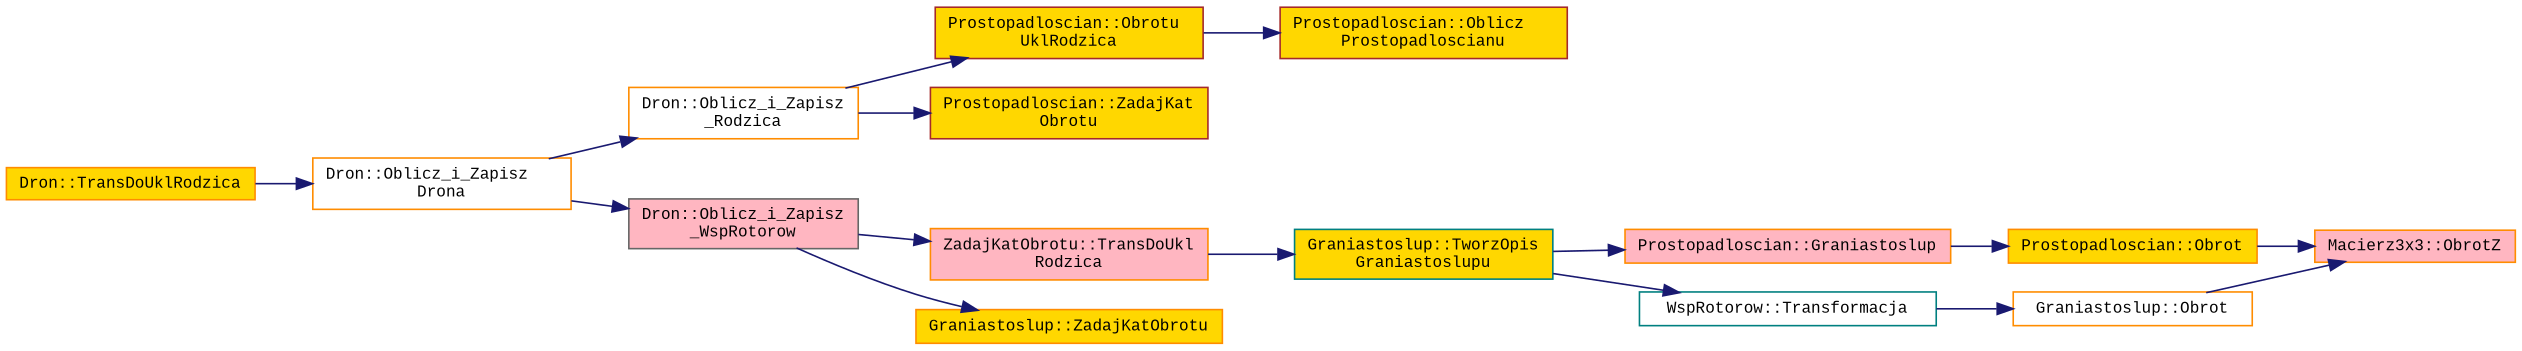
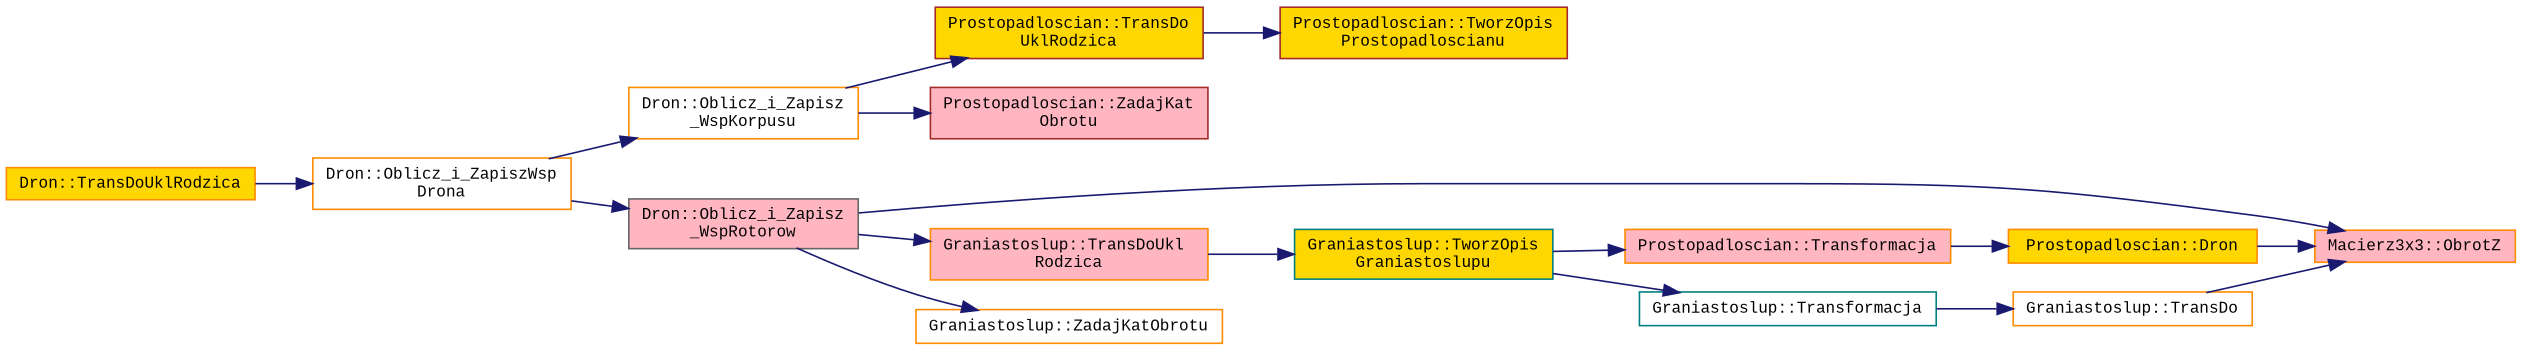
(1069, 33) -> (1069, 33)
(1424, 33) -> (1424, 33)
(744, 113) -> (744, 113)
(1069, 113) -> (1069, 113)
(442, 184) -> (442, 184)
none -> (1594, 184)
(1788, 246) -> (1788, 246)
(2133, 246) -> (2133, 246)
(1069, 254) -> (1069, 254)
(1788, 309) -> (1788, 309)
(2133, 309) -> (2133, 309)
(1069, 326) -> (1069, 326)
